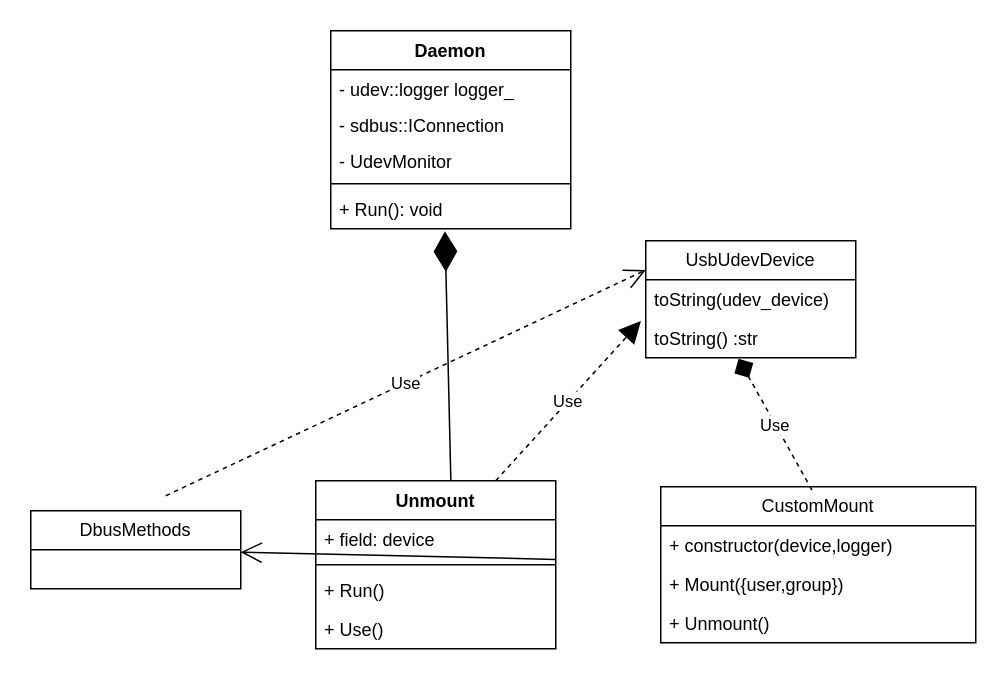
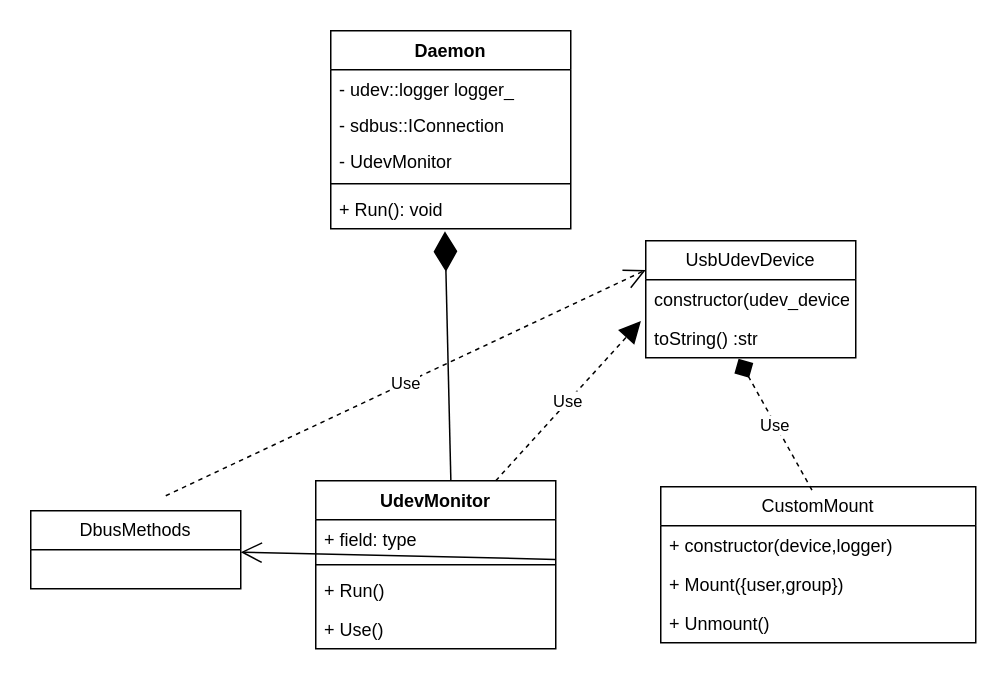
(752, 312) -> (752, 312)
(436, 502) -> (436, 502)
(386, 541) -> (379, 541)
